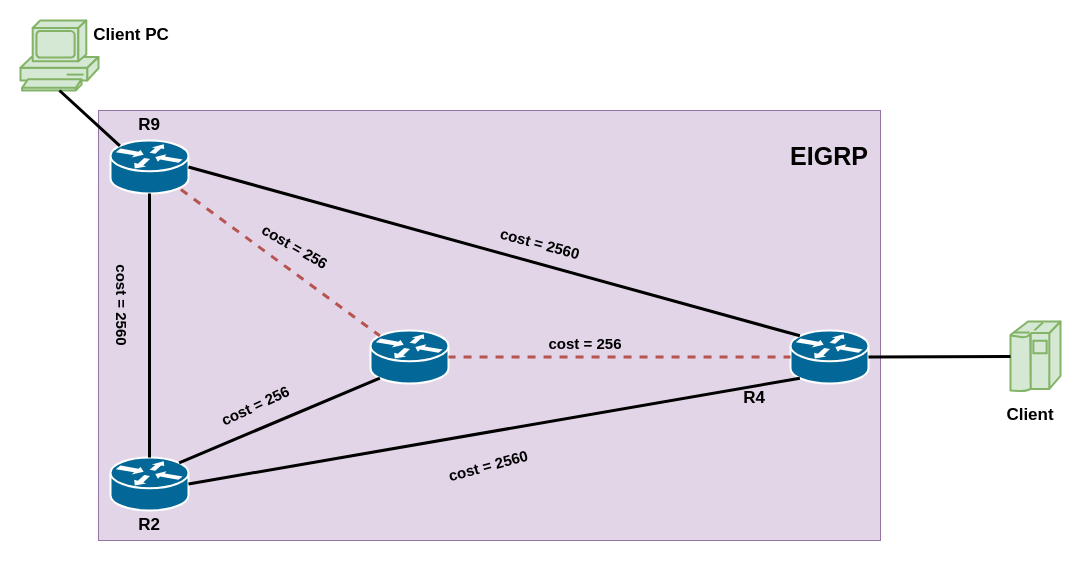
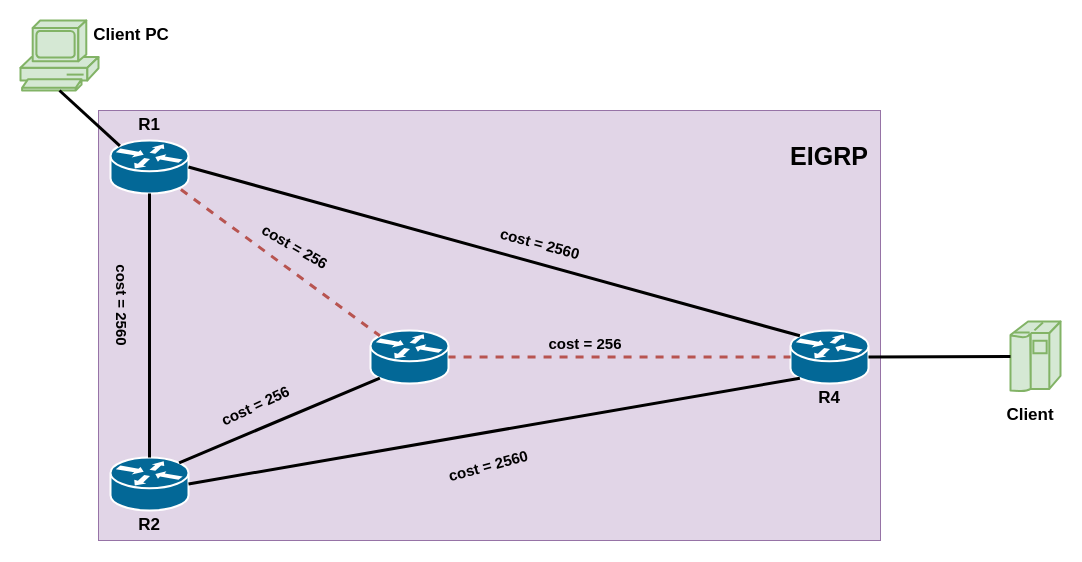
(150, 126) -> (150, 126)
(755, 399) -> (830, 399)
